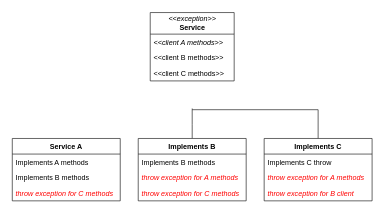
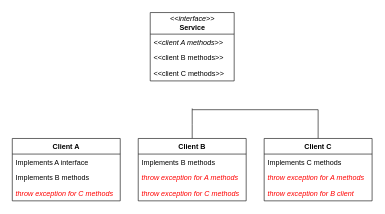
(193, 23) -> (193, 23)
(66, 146) -> (66, 146)
(192, 146) -> (192, 146)
(318, 146) -> (318, 146)
(53, 162) -> (56, 162)
(301, 162) -> (305, 162)
